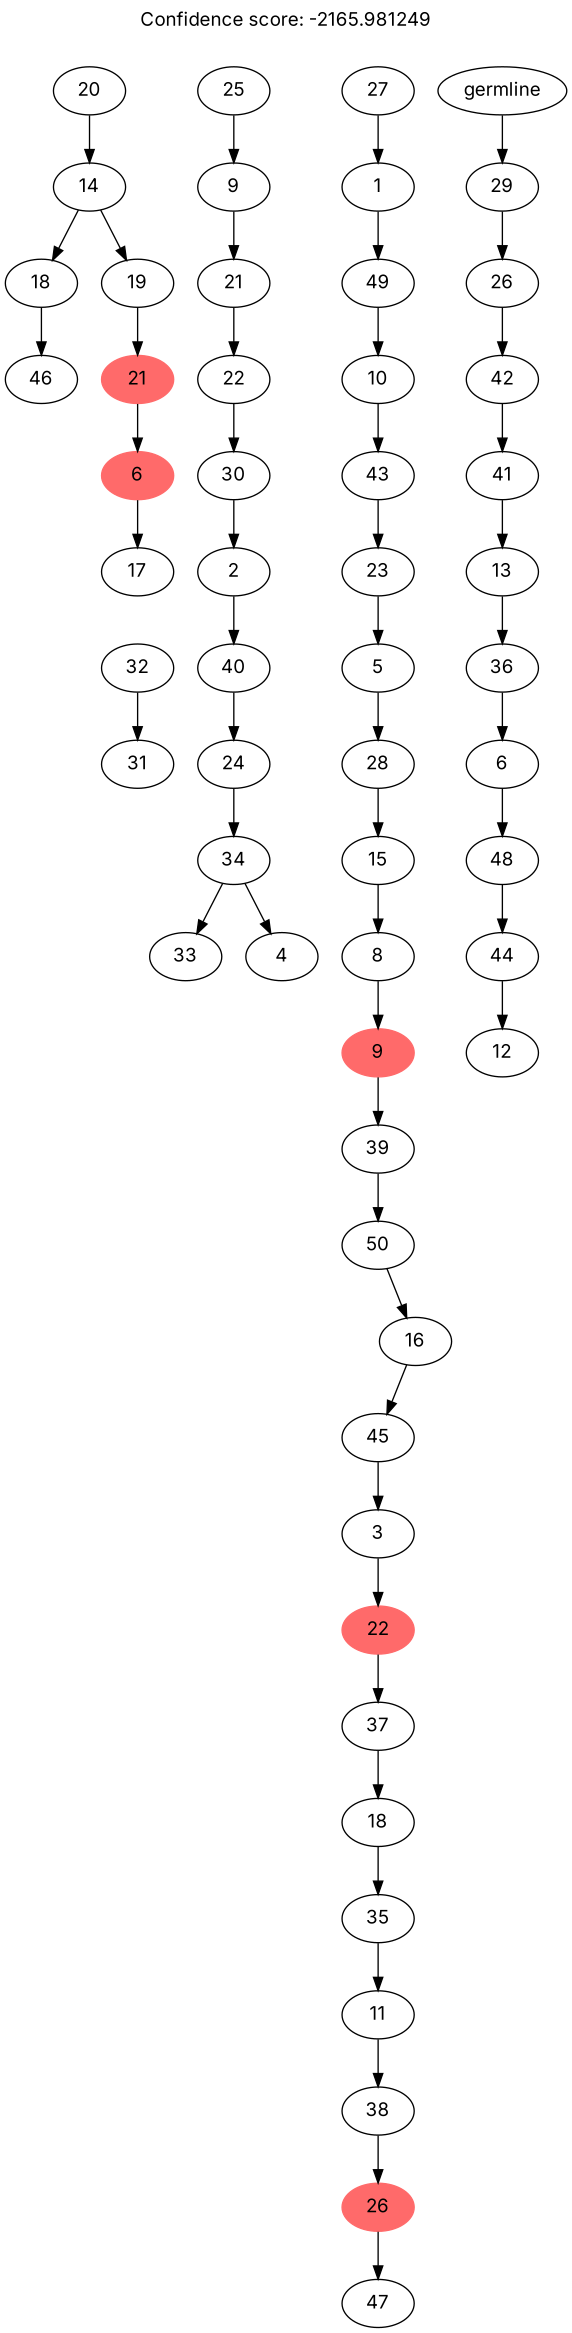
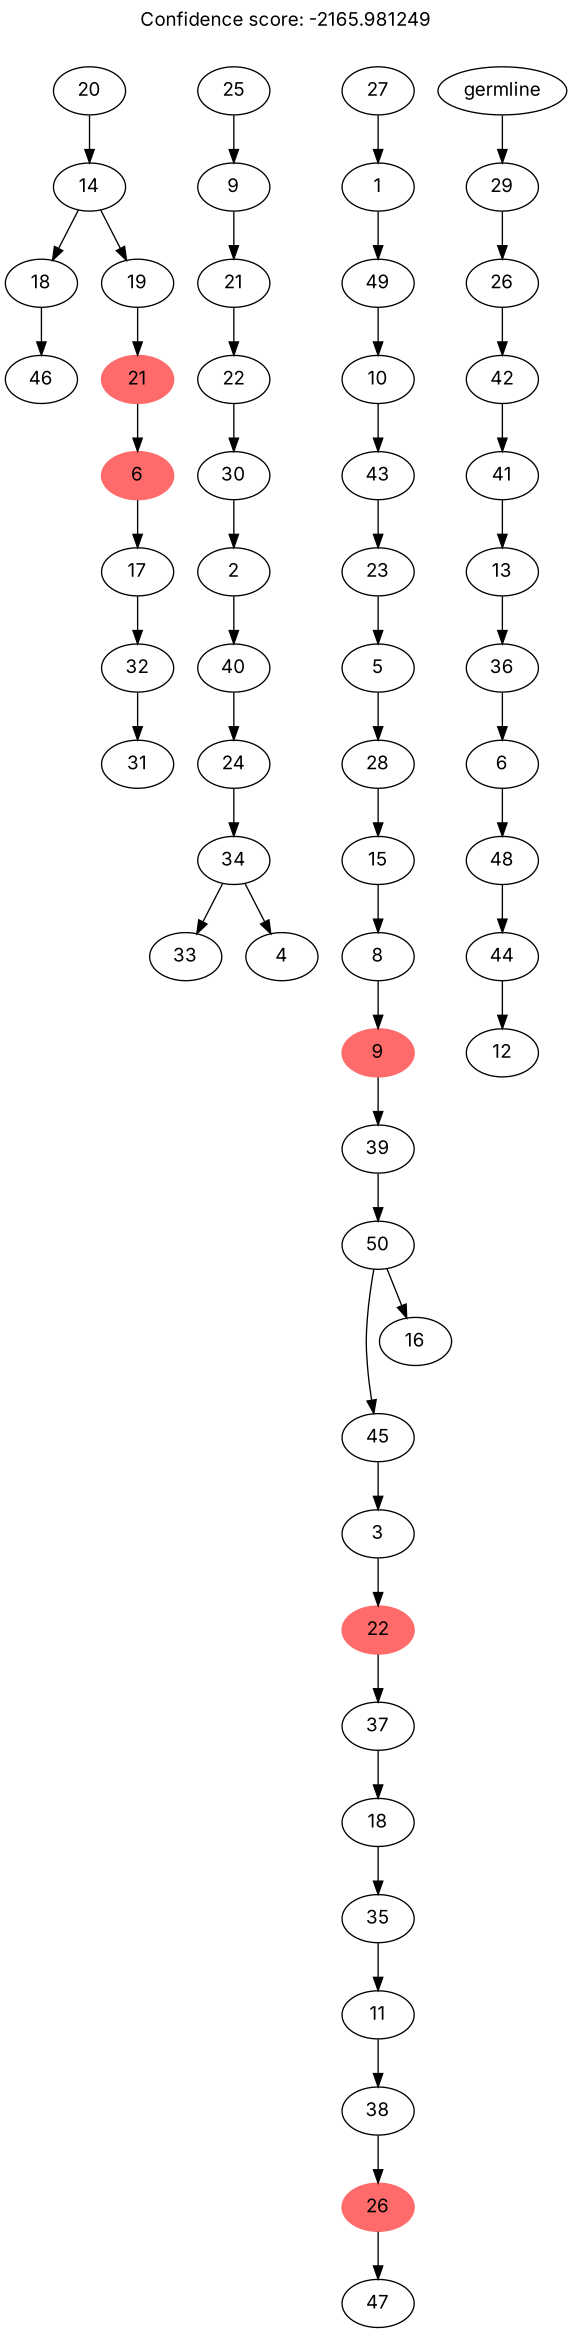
none -> (138, 613)
(399, 1383) -> (366, 1335)
